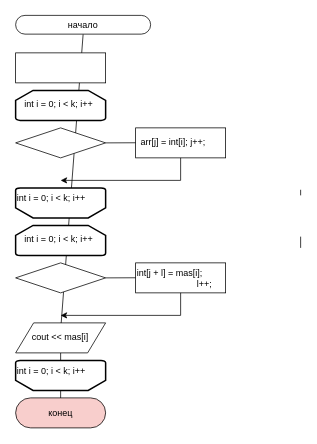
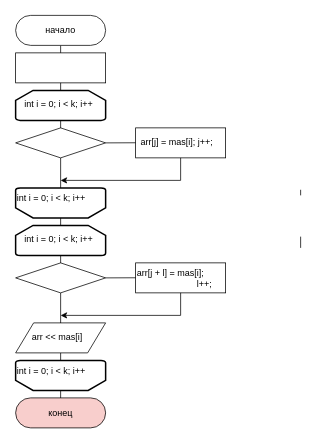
(83, 25) -> (60, 30)
(192, 142) -> (193, 142)
(178, 279) -> (179, 279)
(64, 337) -> (61, 337)
